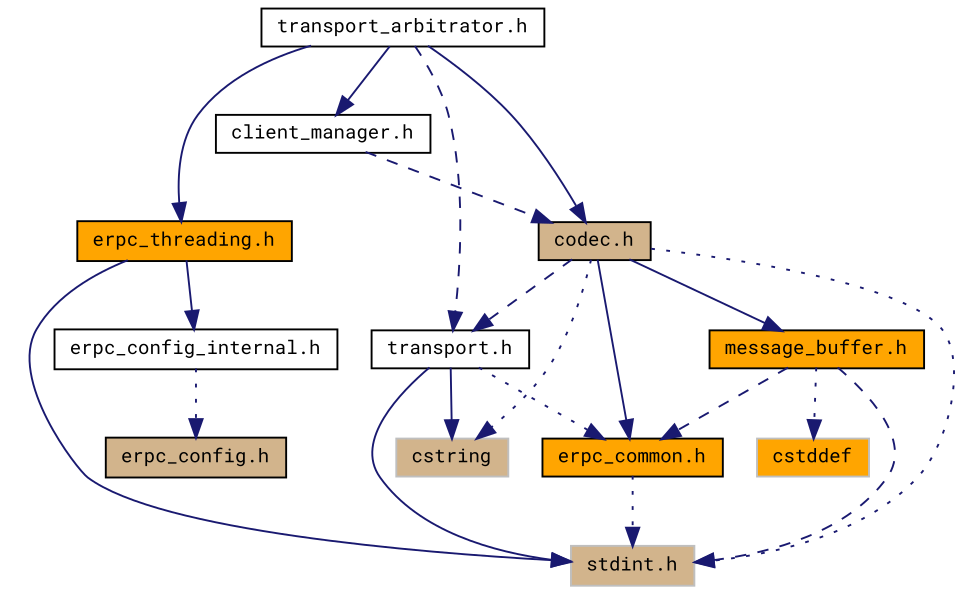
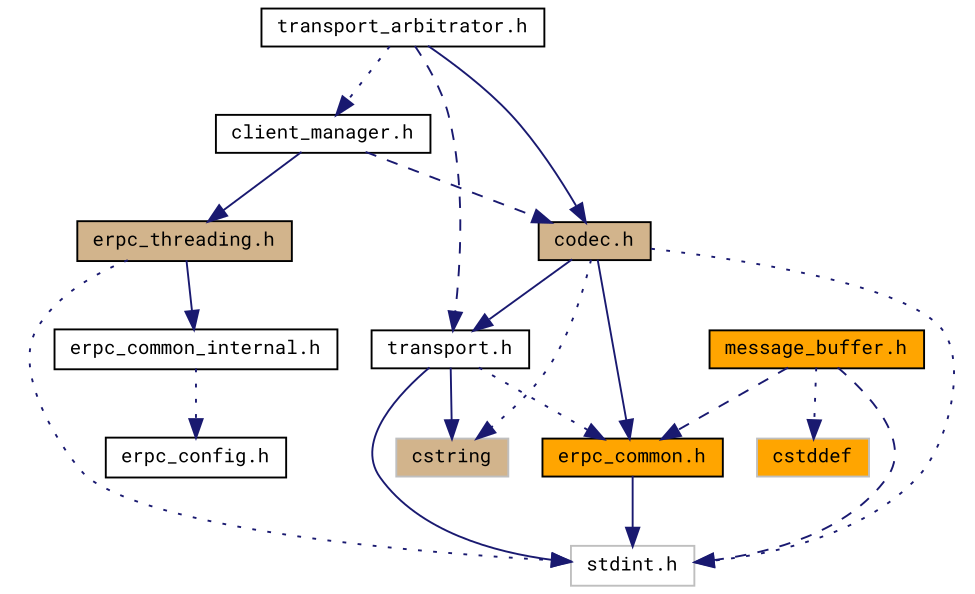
(369, 73) -> (369, 73)
(212, 99) -> (262, 181)
(185, 241) -> (185, 241)
(531, 289) -> (531, 289)
(697, 291) -> none
(196, 349) -> (196, 349)
(196, 458) -> (196, 458)
(633, 501) -> (633, 501)
(177, 513) -> (177, 513)
(633, 566) -> (633, 566)
